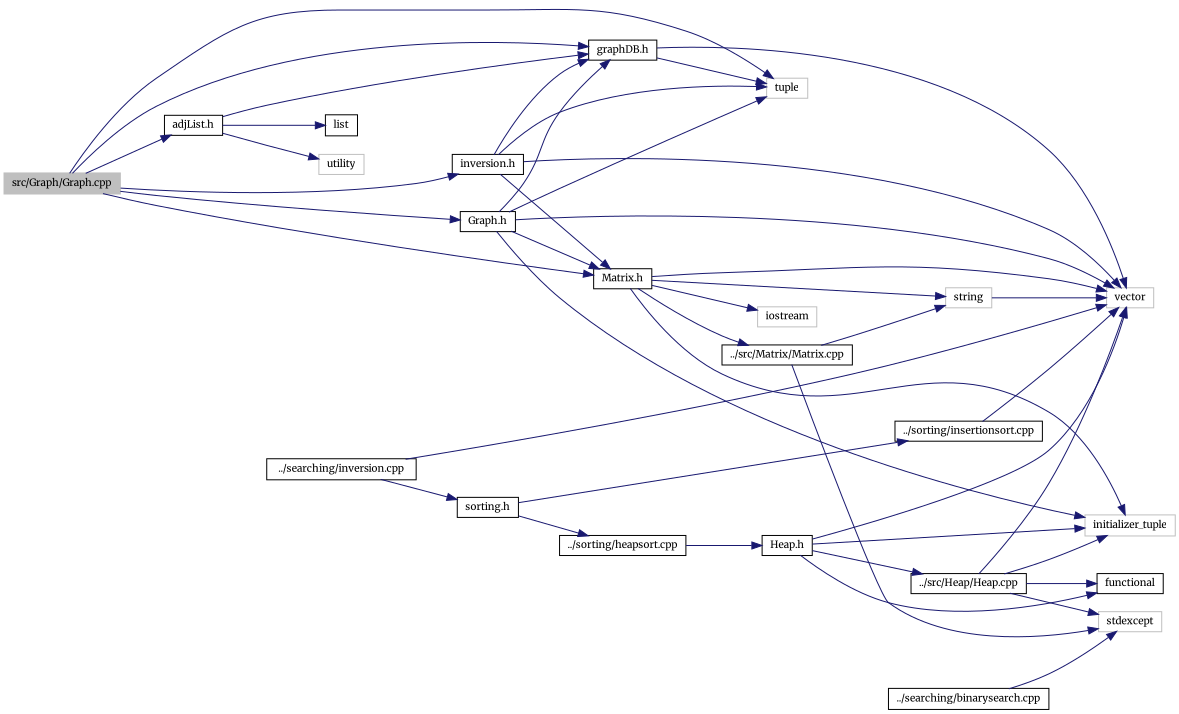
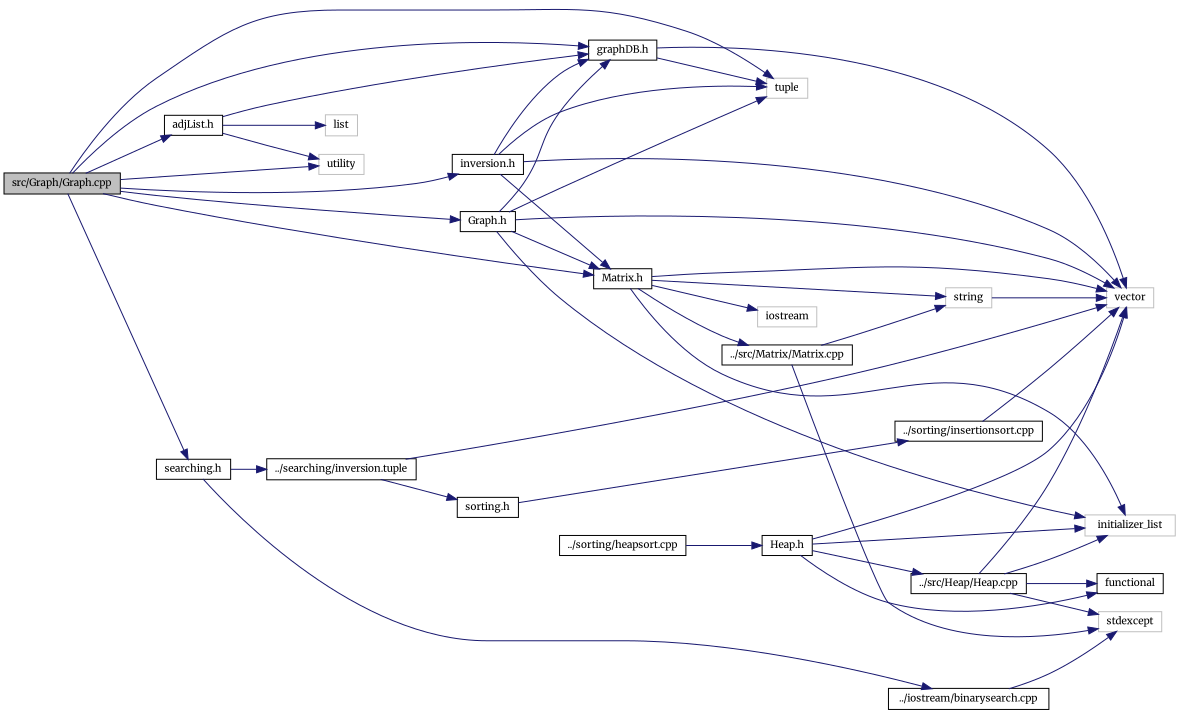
(341, 125) -> (341, 125)
none -> (215, 173)
(62, 183) -> (62, 183)
none -> (194, 469)
(341, 469) -> (341, 469)
(549, 524) -> none
(1130, 525) -> (1130, 525)
(969, 699) -> (969, 699)
